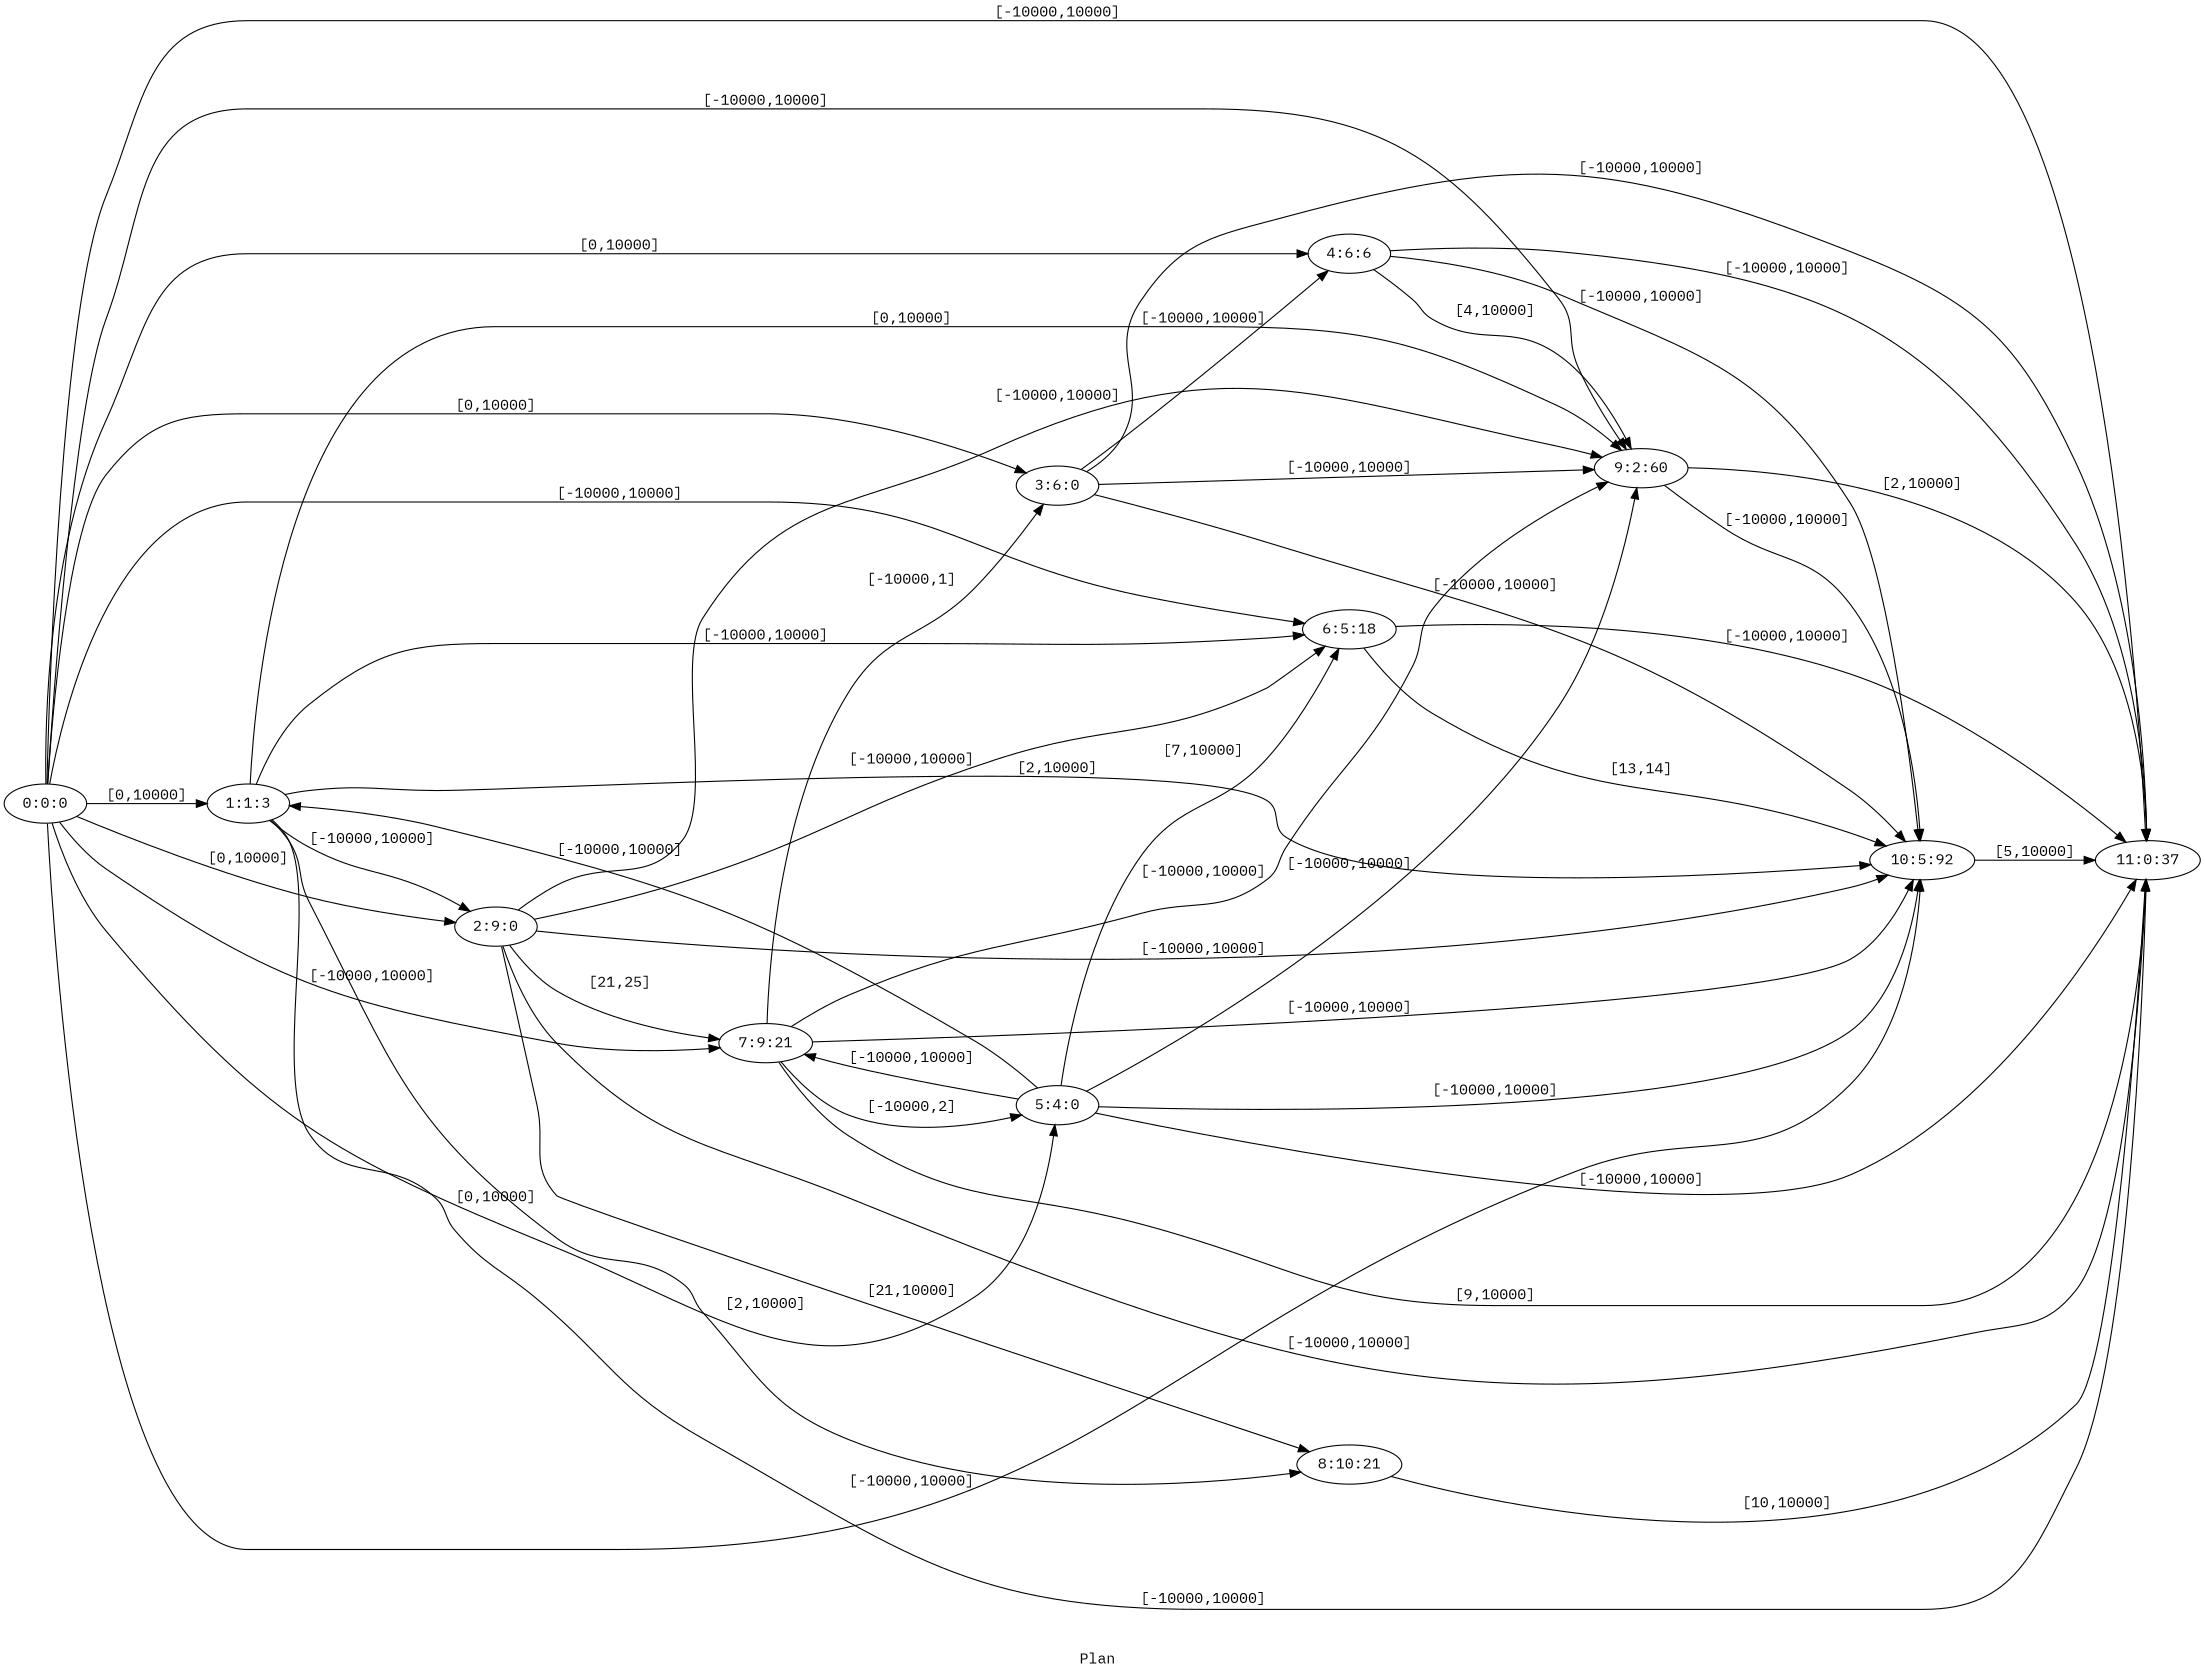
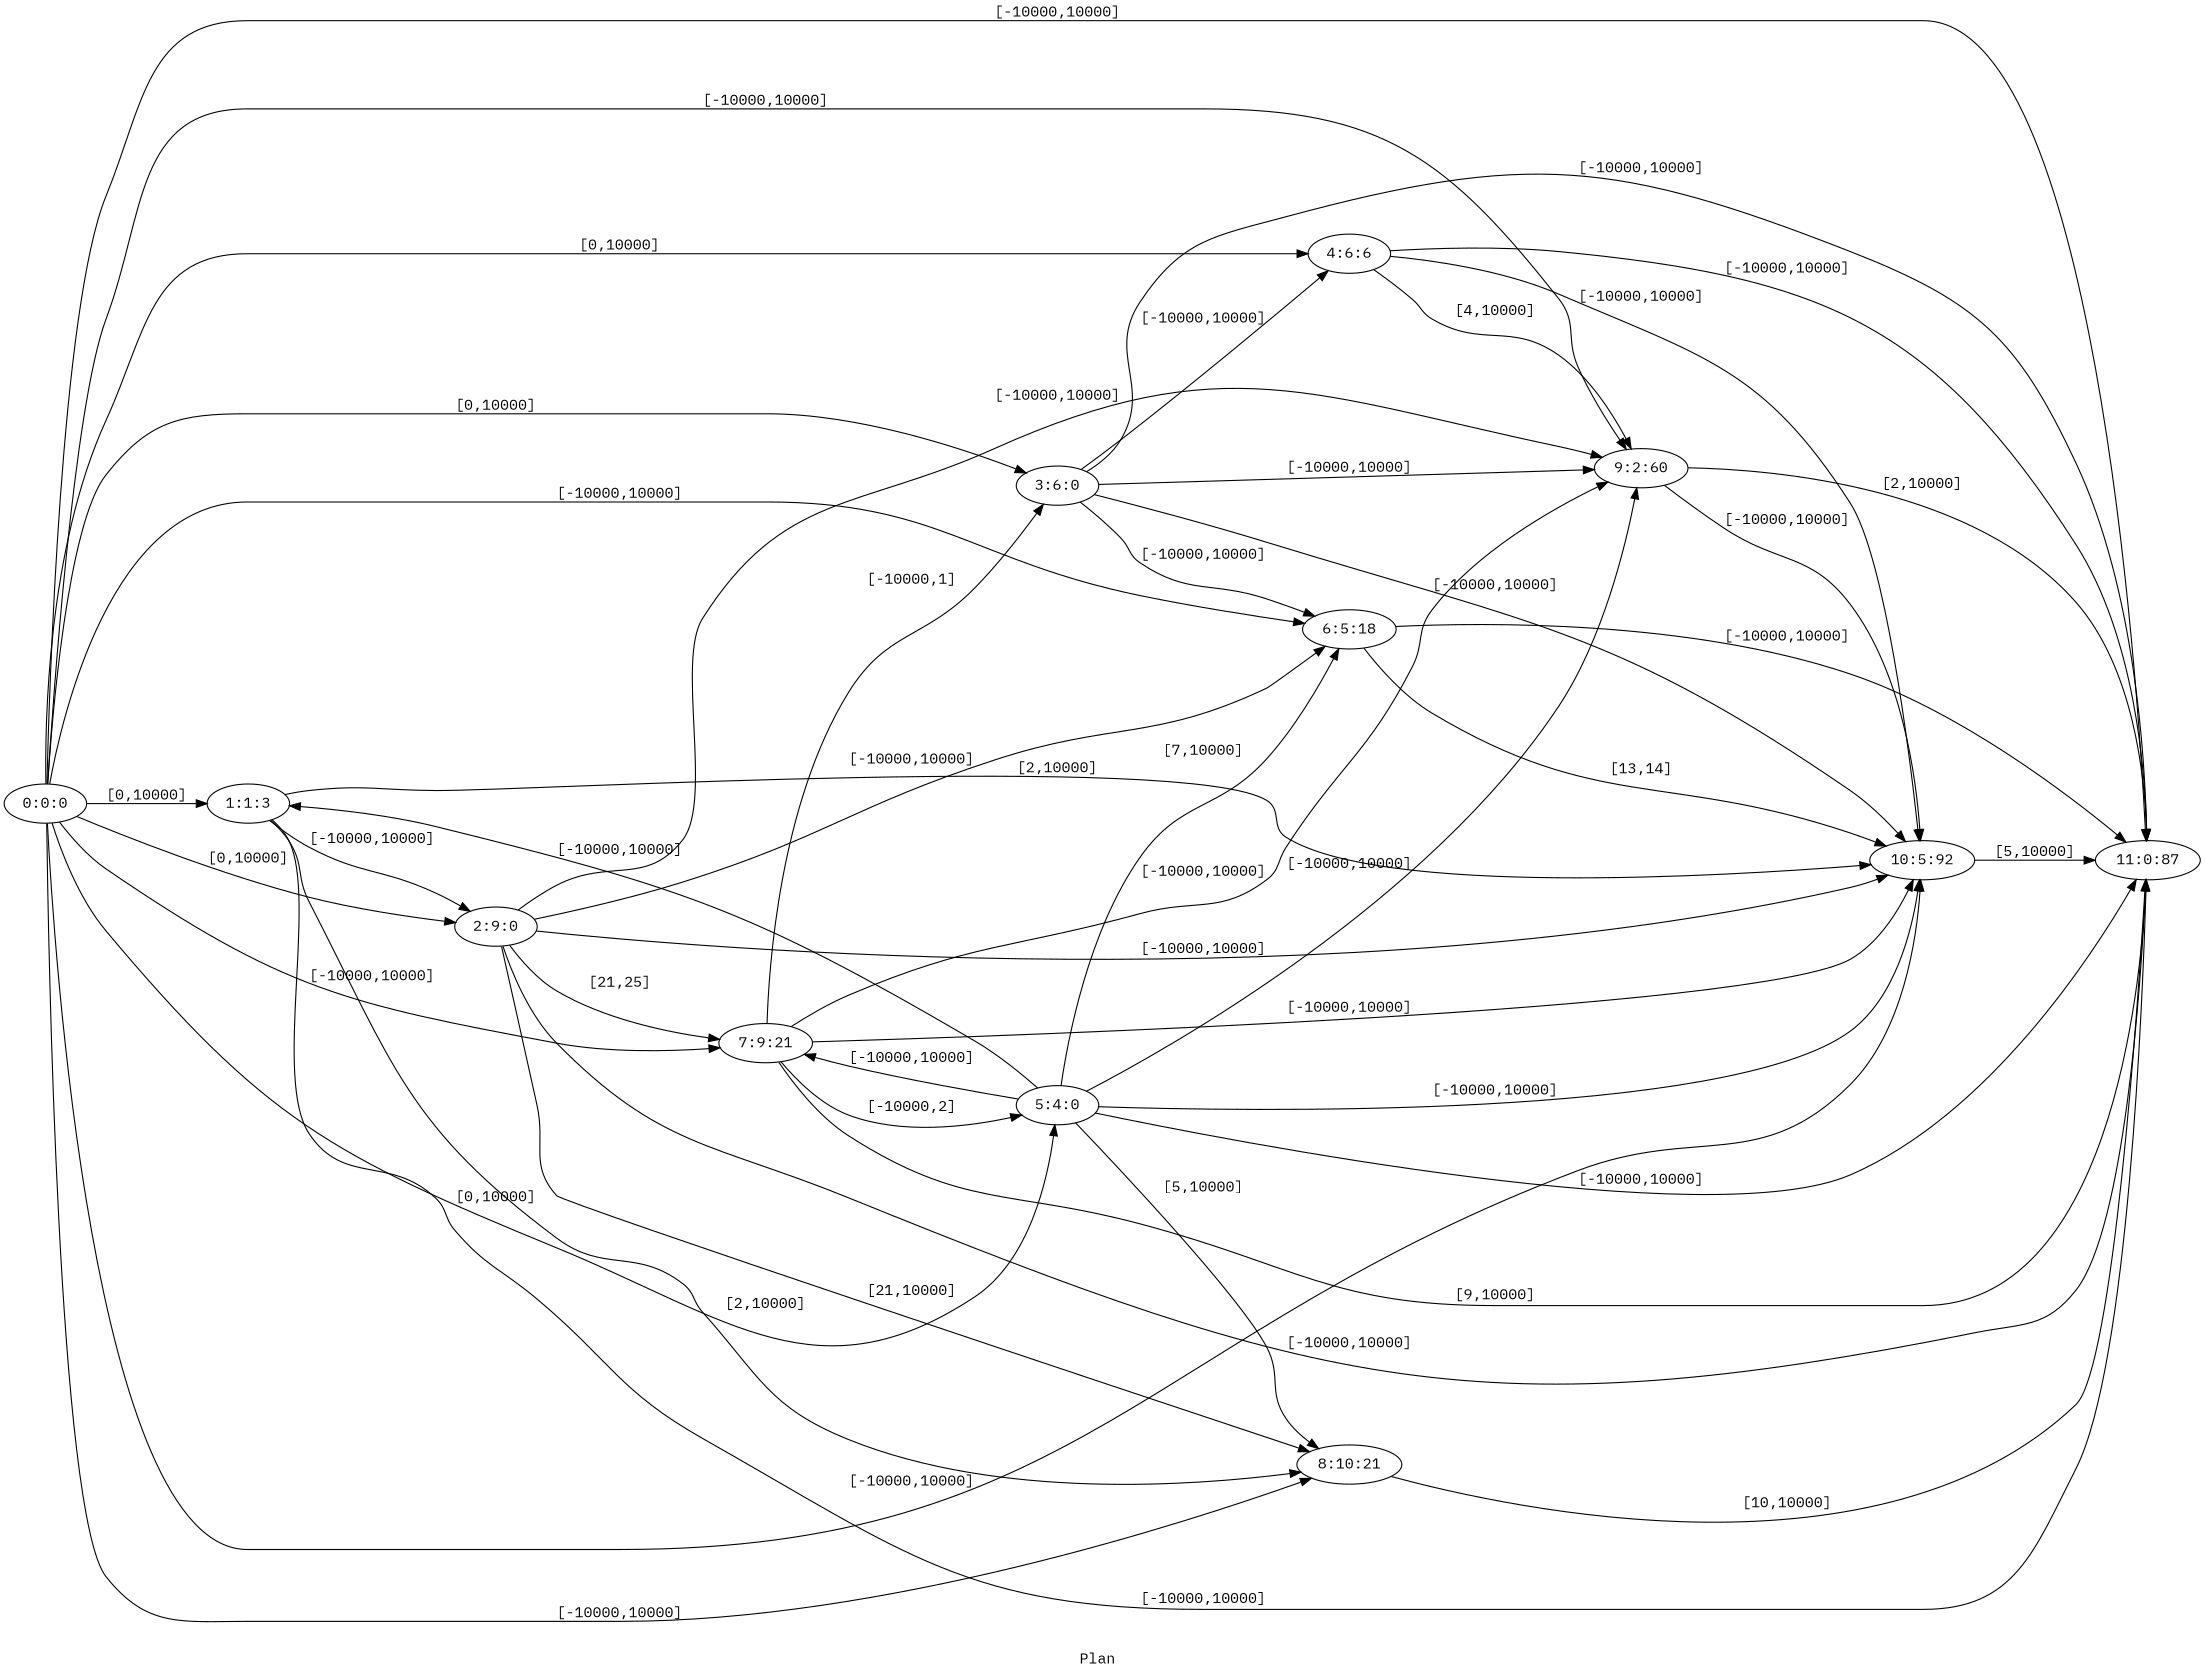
(784, 327) -> none
(745, 644) -> (1179, 582)
(2148, 860) -> (2148, 860)
none -> (1211, 1272)
none -> (326, 1621)
